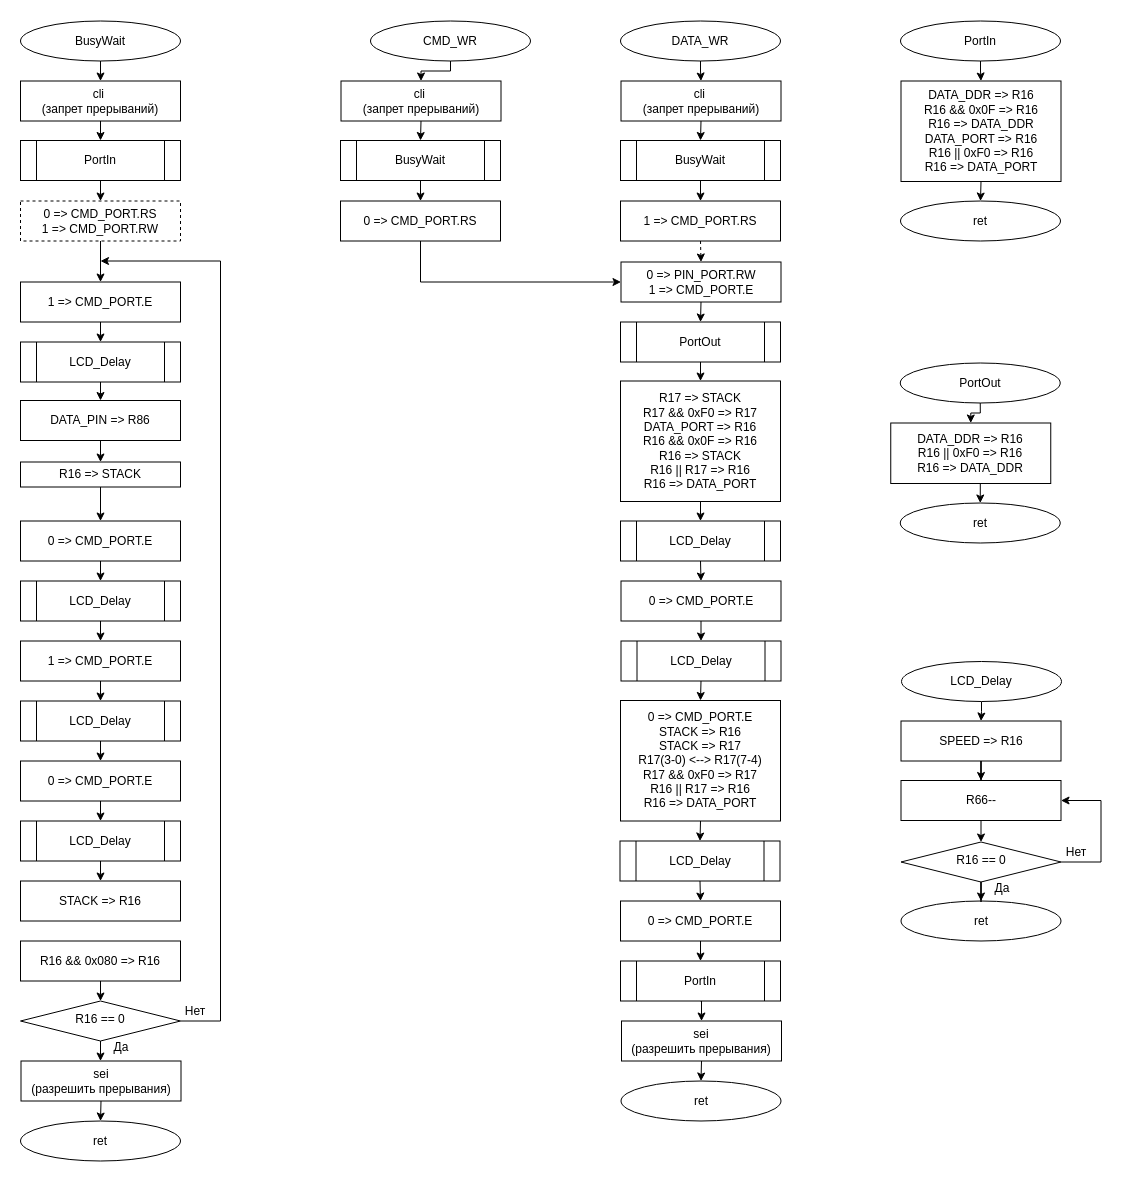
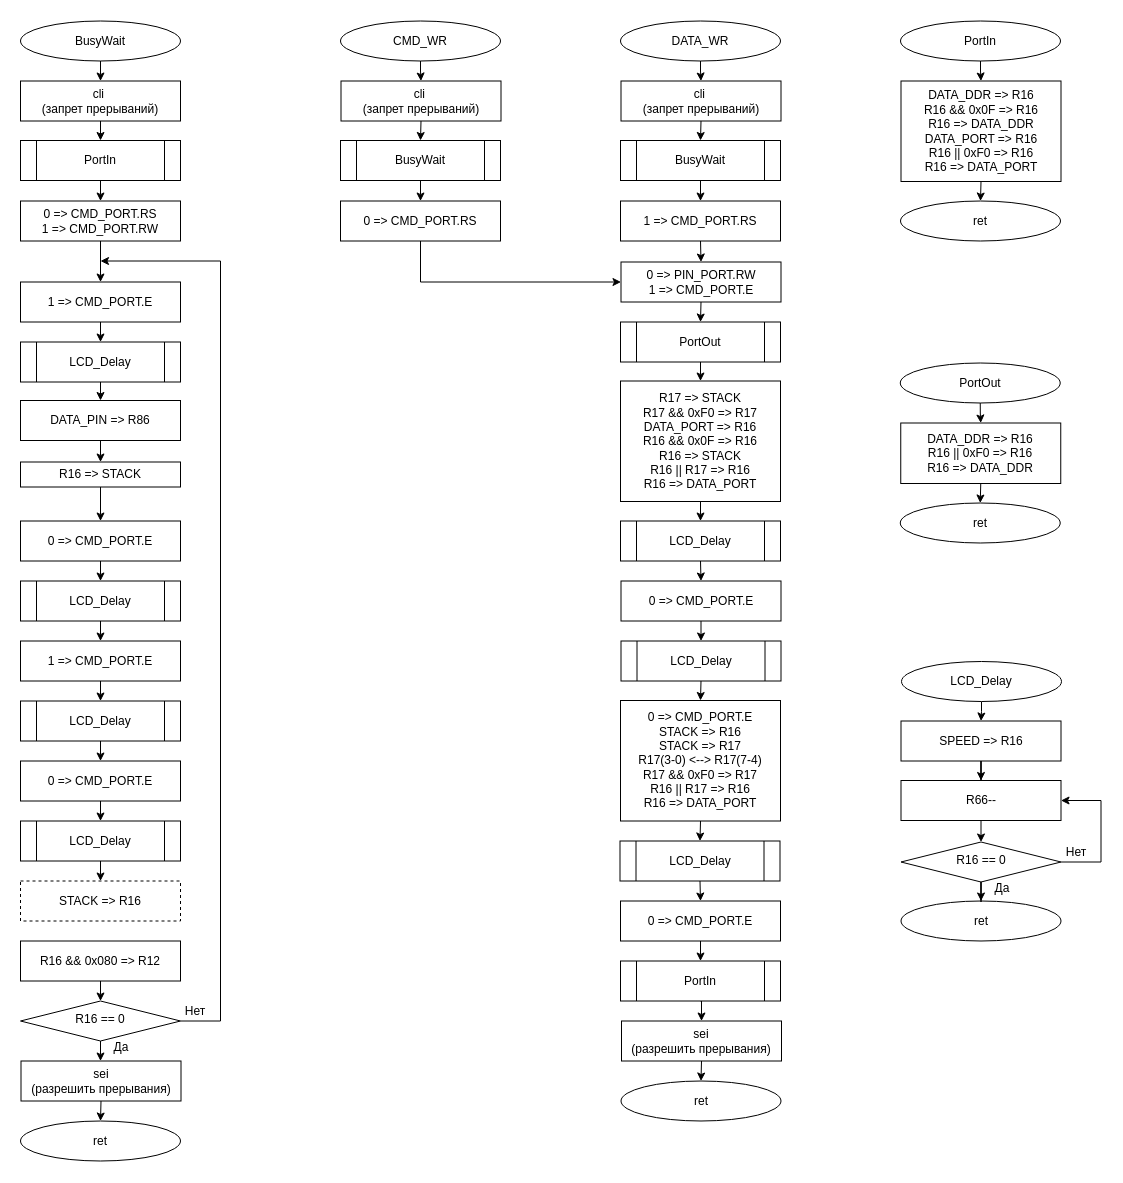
(451, 41) -> (421, 41)
(101, 221) -> (101, 221)
(701, 247) -> (701, 247)
(971, 453) -> (981, 453)
(101, 901) -> (101, 901)
(101, 962) -> (101, 962)
